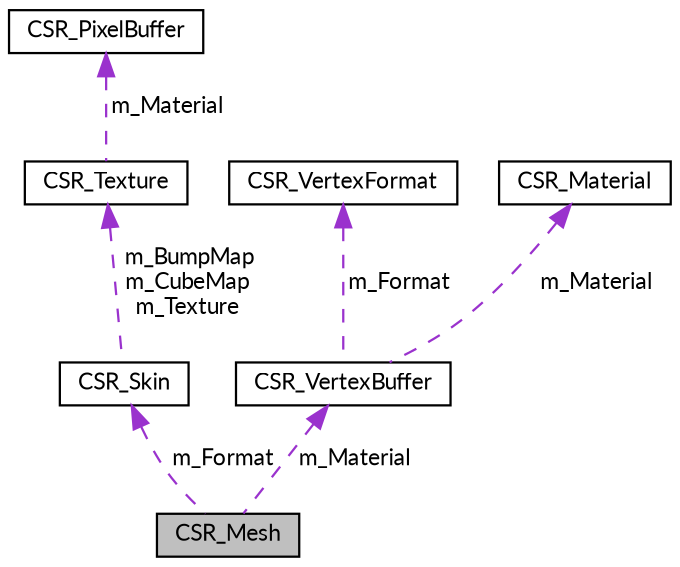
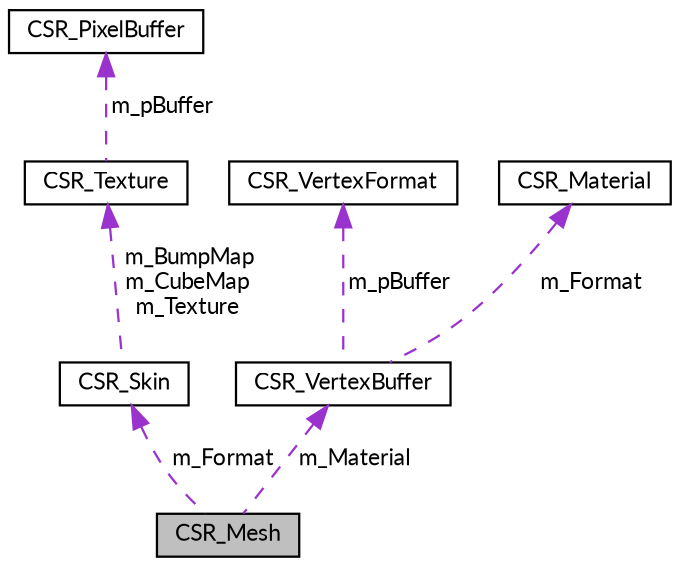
(165, 107) -> (160, 107)
(397, 283) -> (397, 283)
(594, 283) -> (589, 283)
